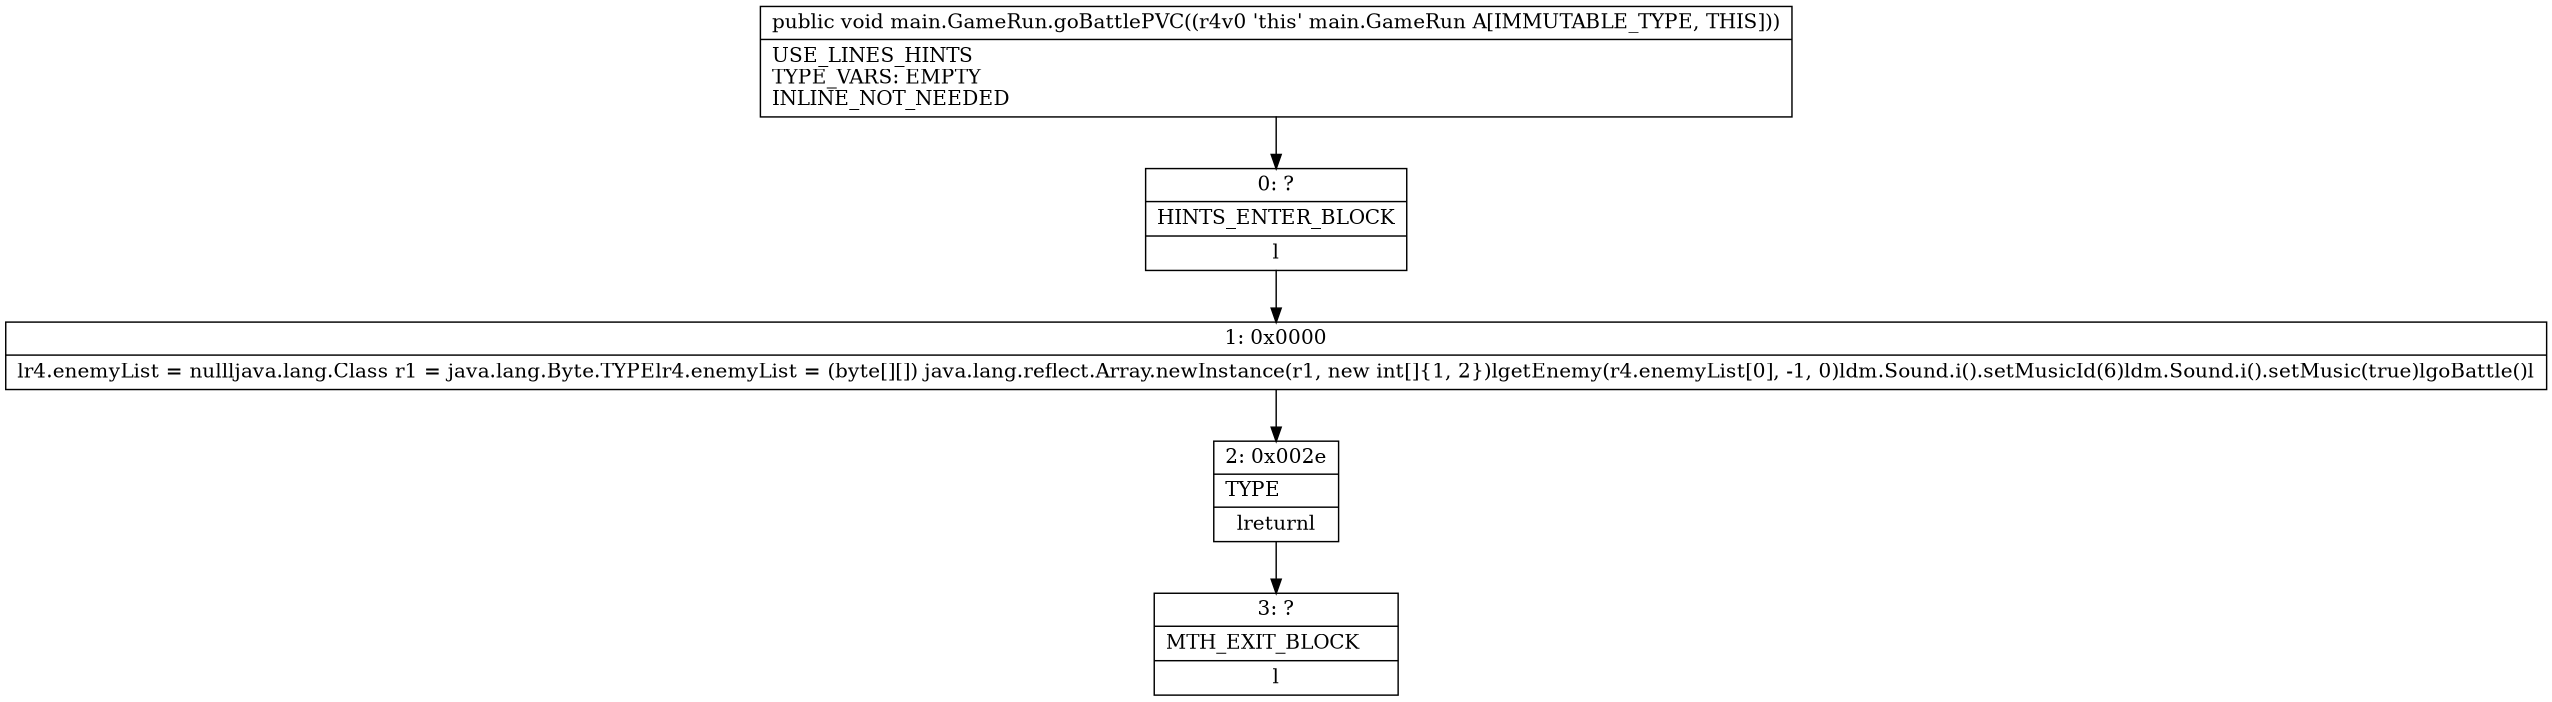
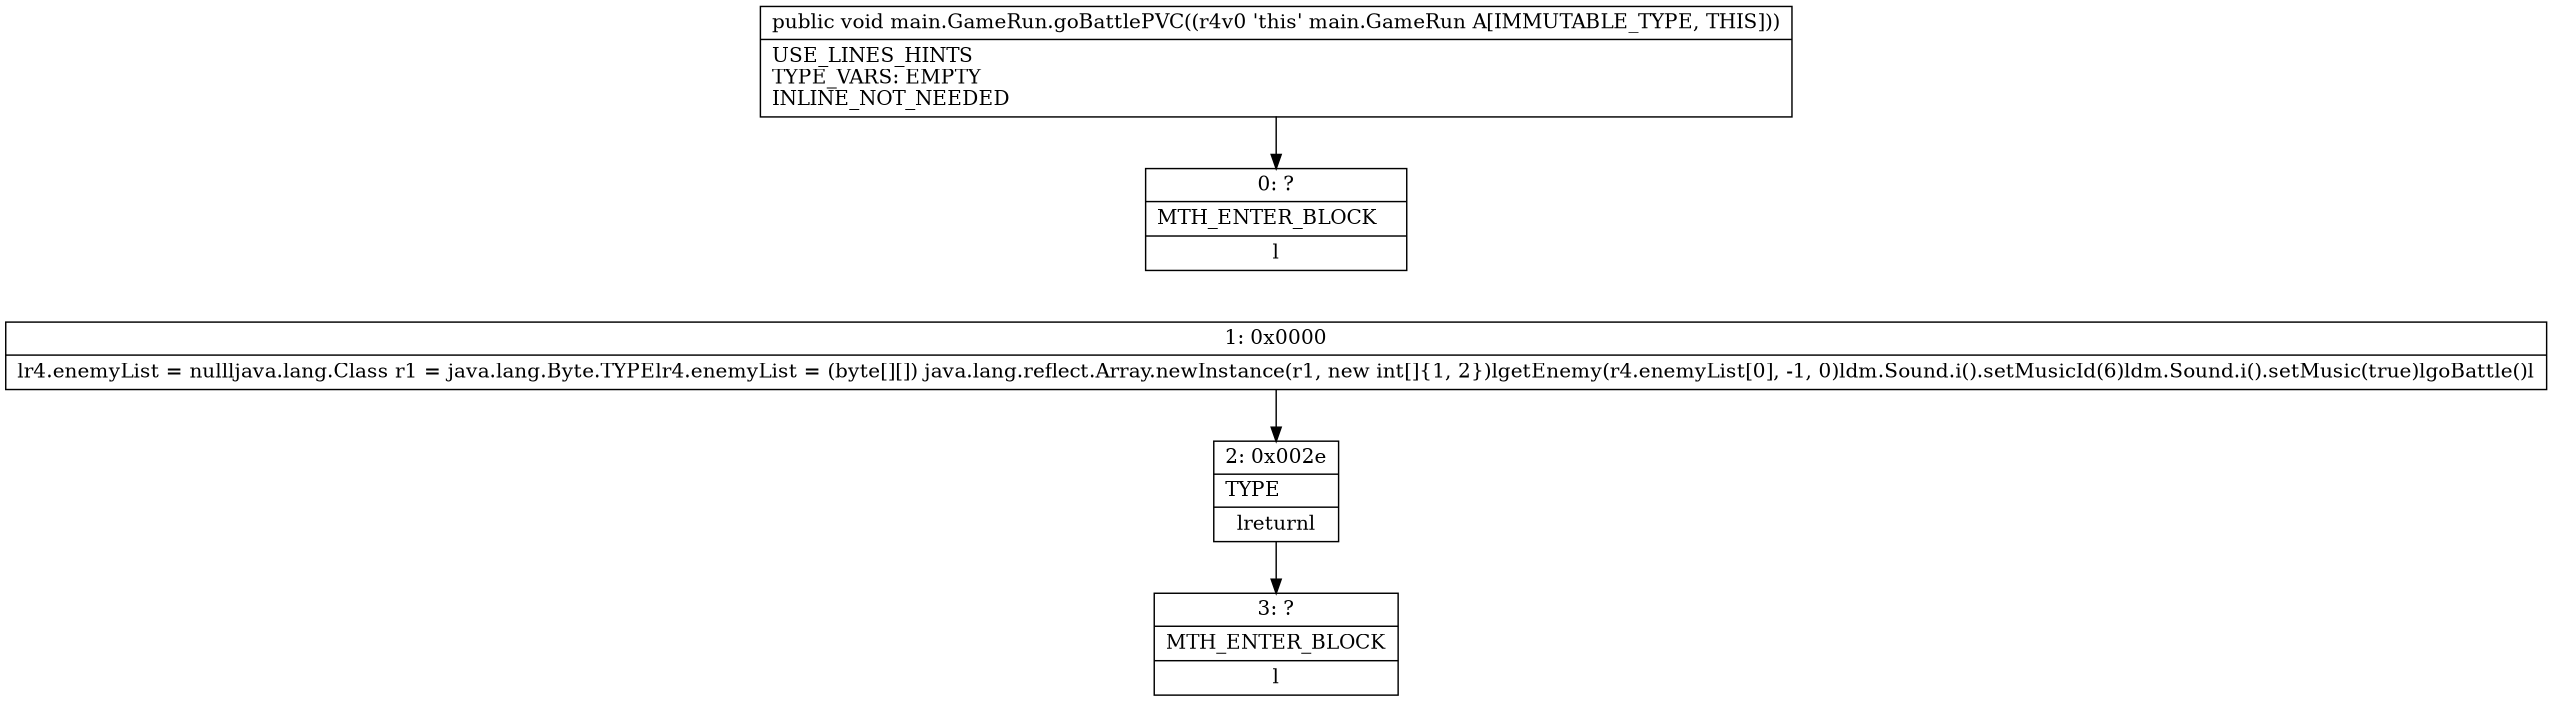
(1276, 218) -> (1268, 218)
(1276, 289) -> none
(1263, 643) -> (1276, 643)
